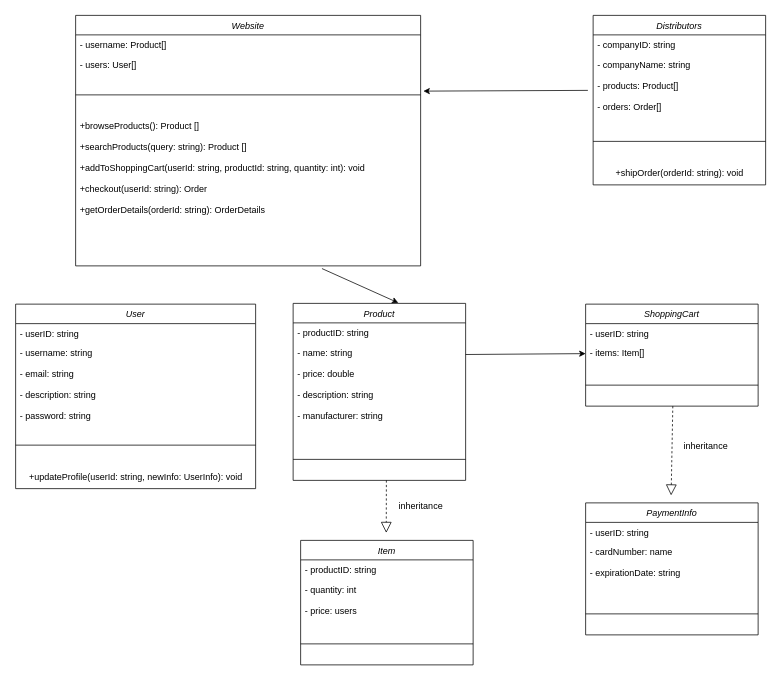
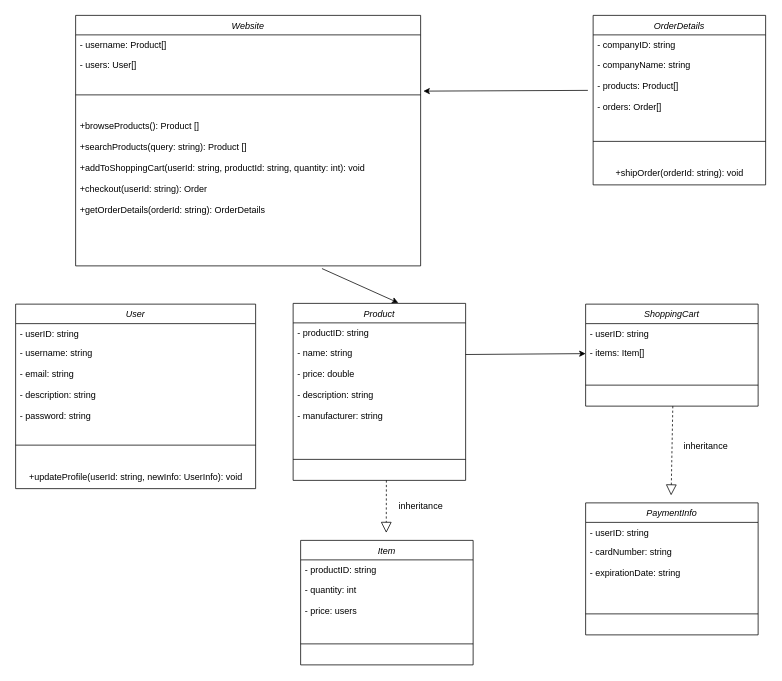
(679, 26) -> (679, 26)
(631, 552) -> (635, 552)
